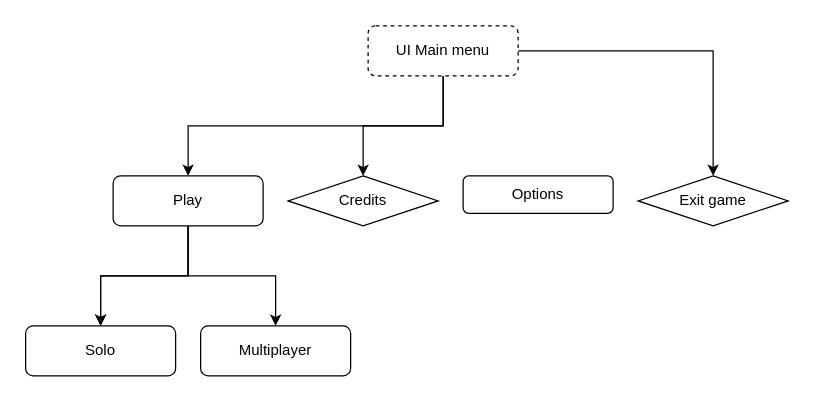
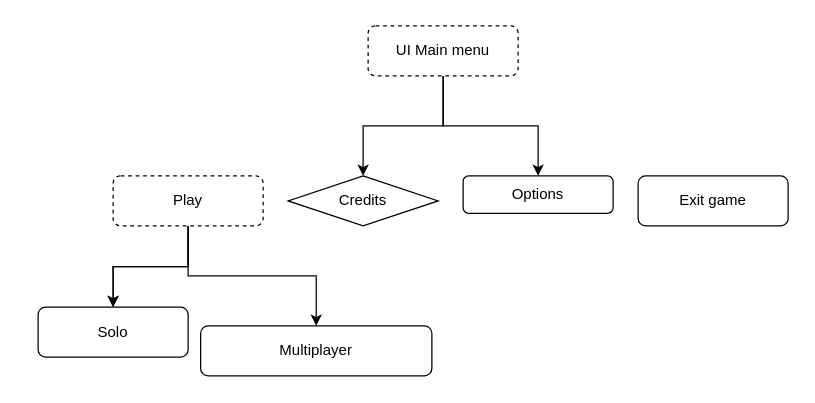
(674, 51) -> none
(254, 126) -> none
none -> (512, 126)
(188, 201) -> (188, 201)
(713, 201) -> (713, 201)
(101, 351) -> (113, 332)
(276, 351) -> (316, 351)
